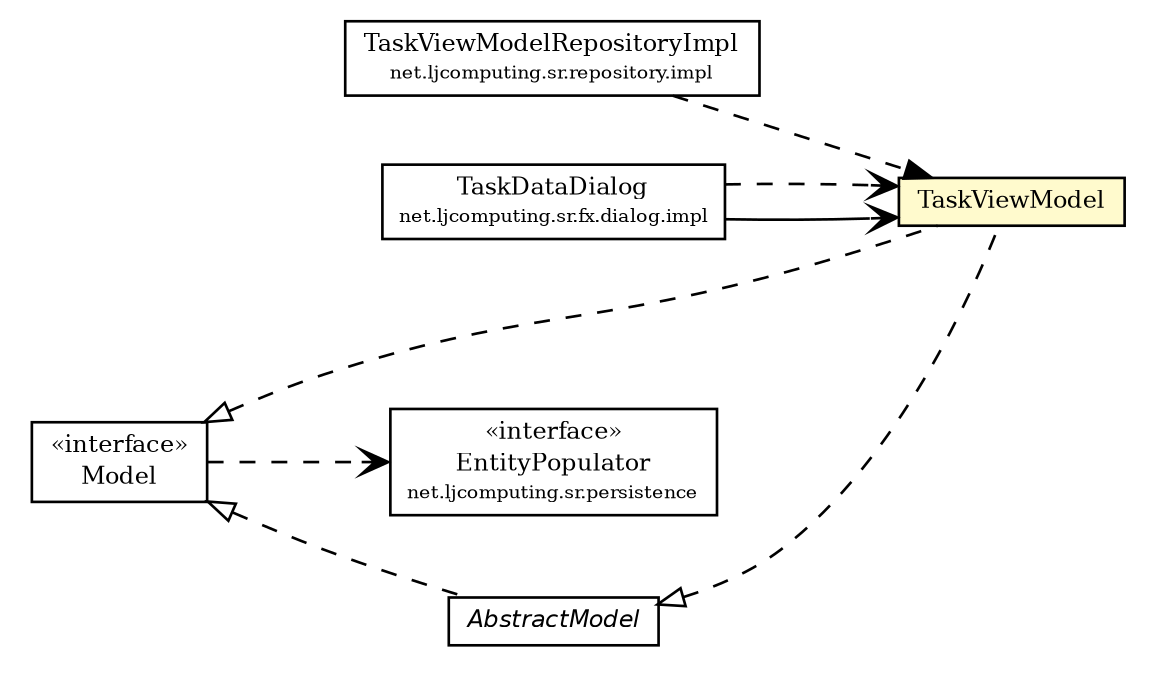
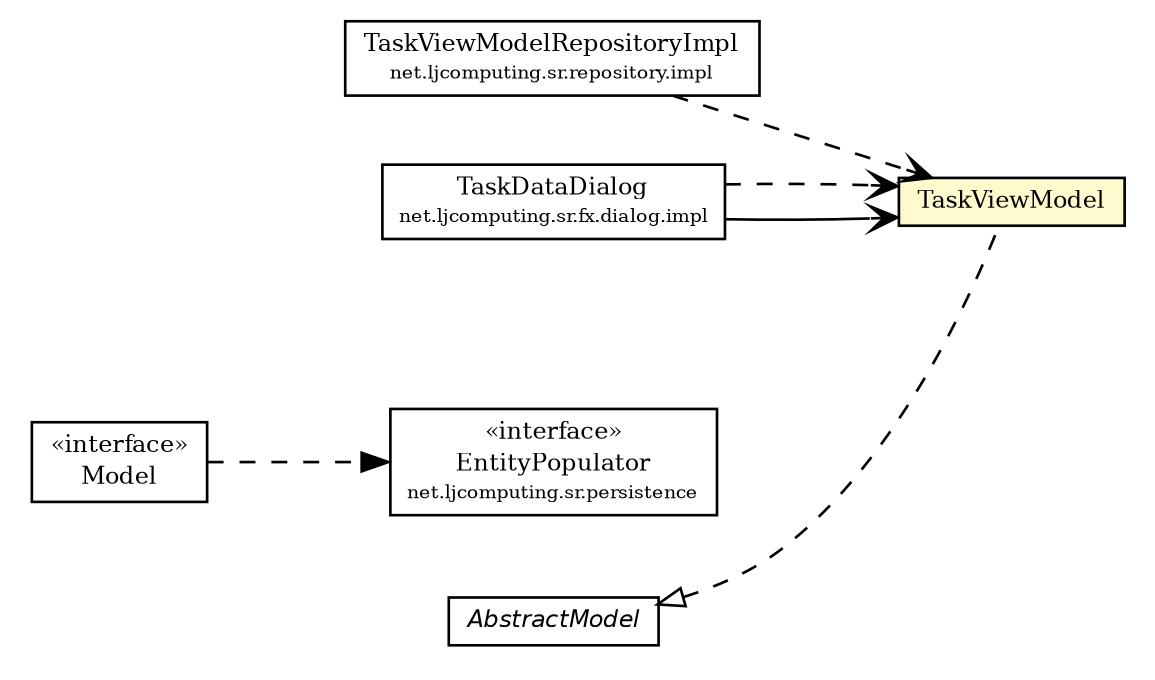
(790, 133) -> (790, 133)
(582, 315) -> none
(284, 462) -> (284, 462)
(348, 559) -> none
